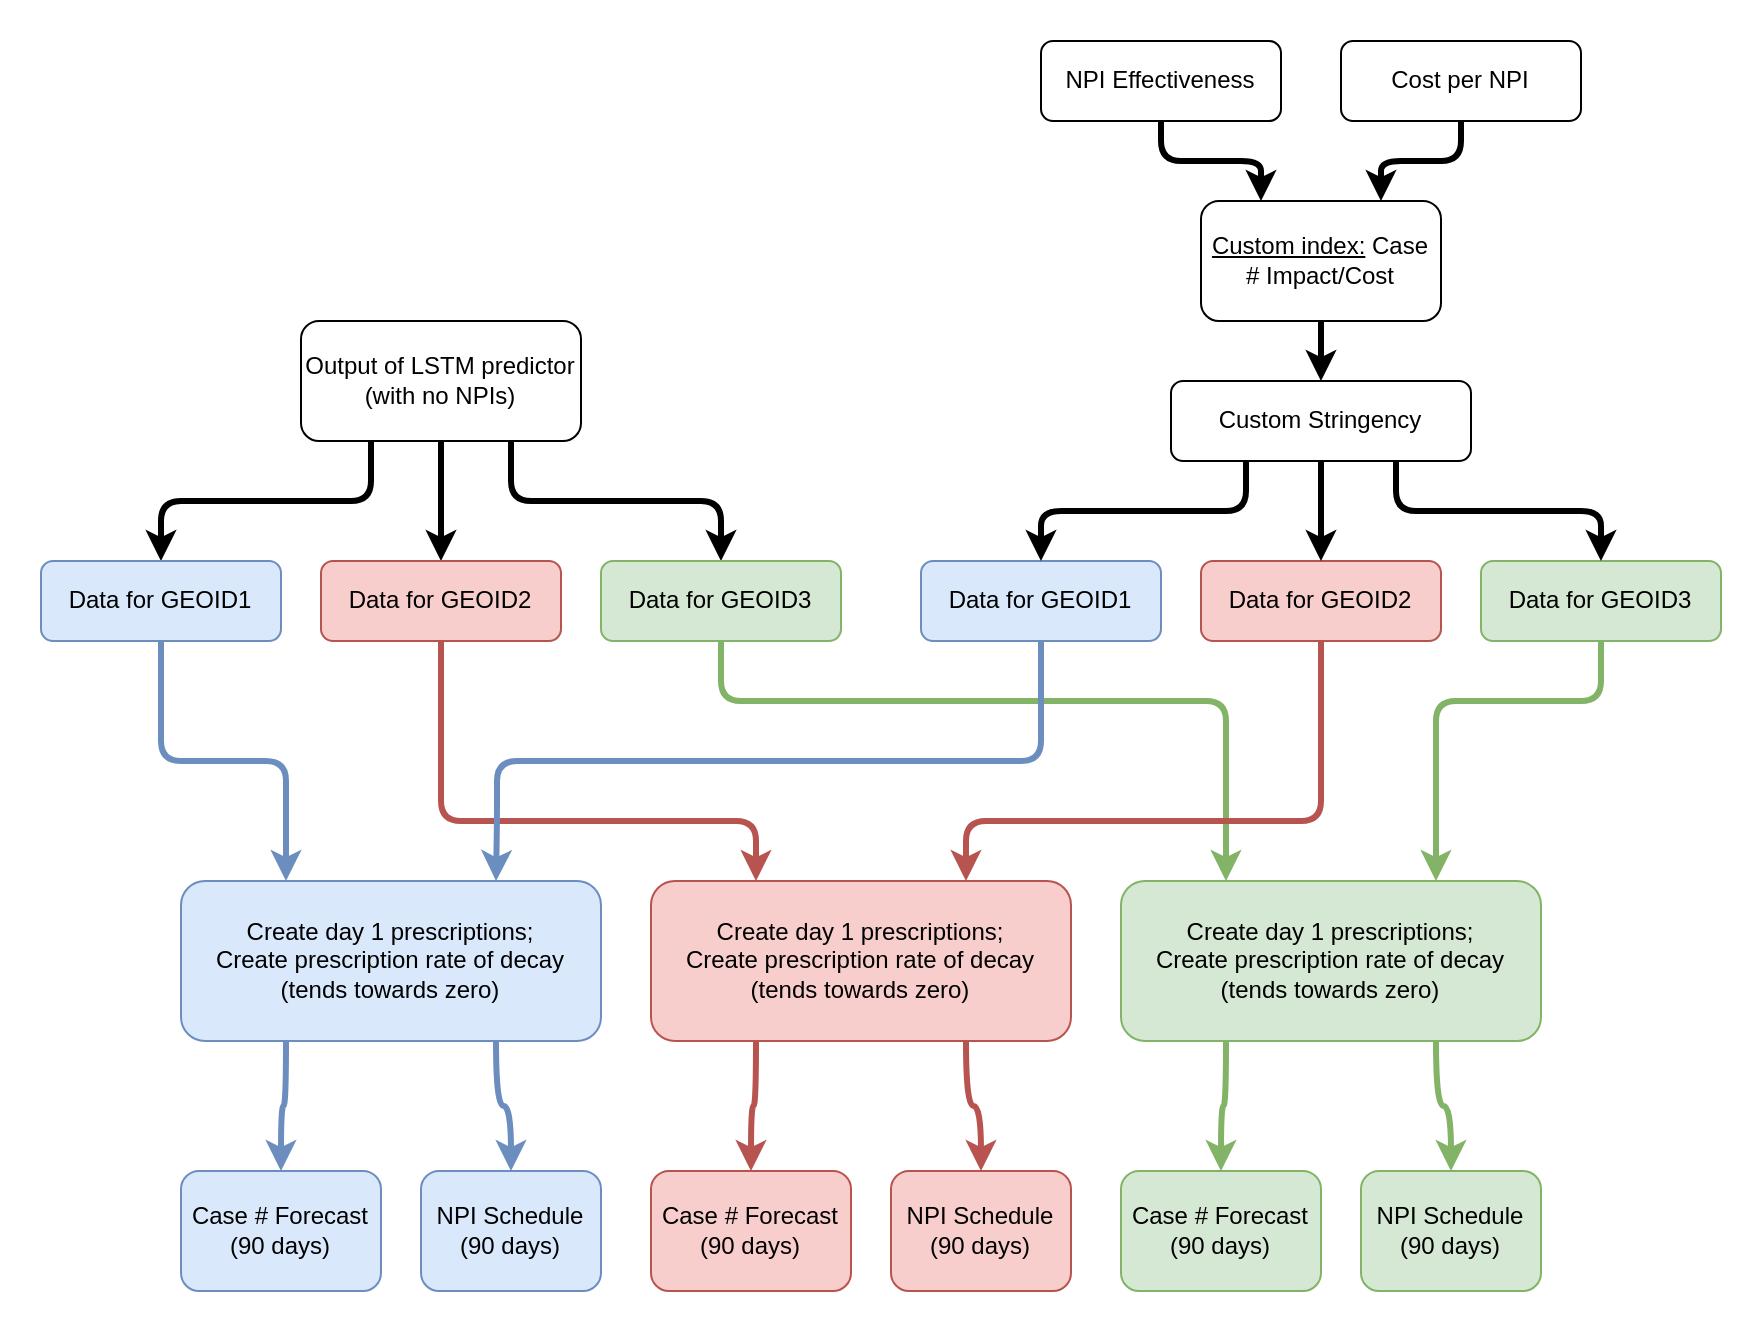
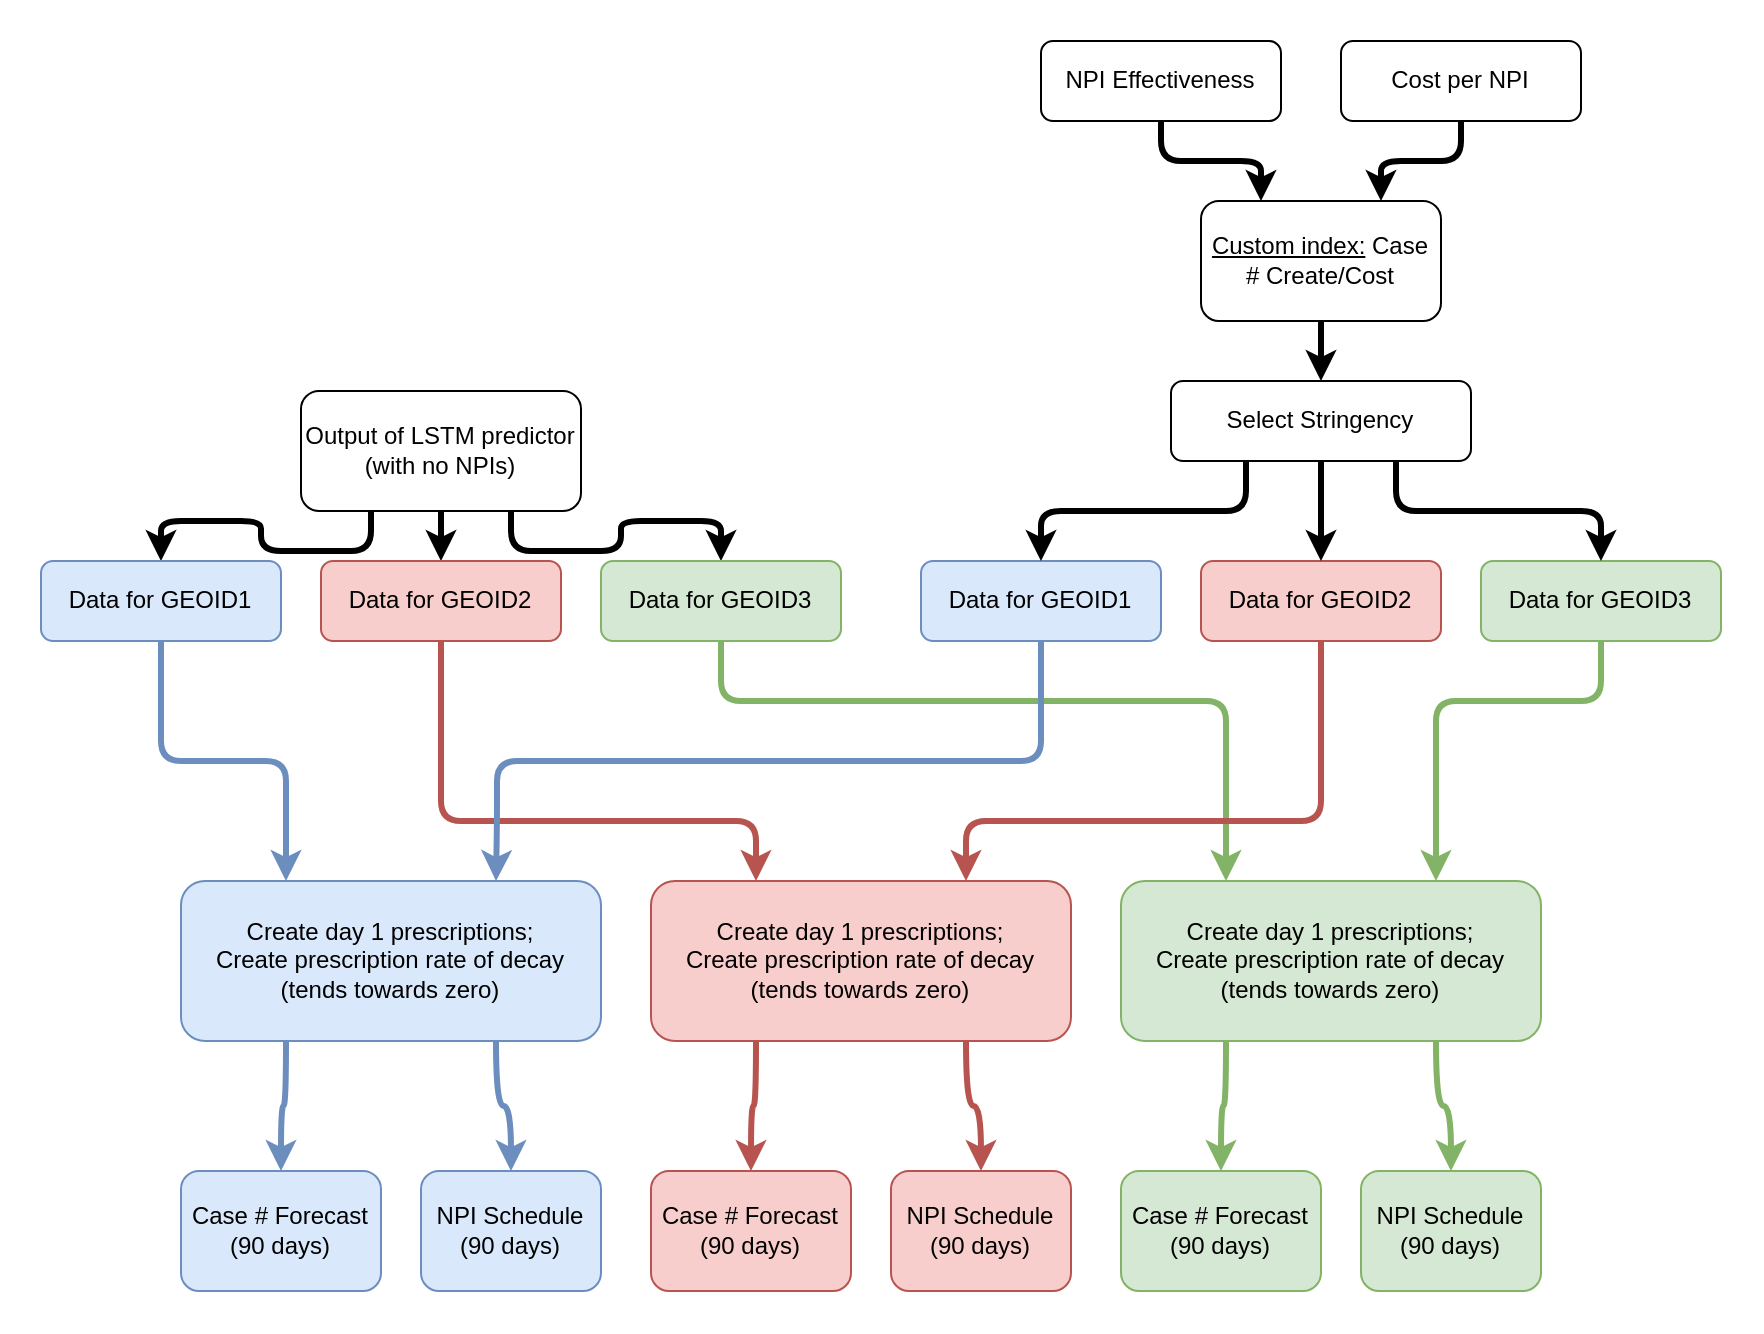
(1321, 261) -> (1321, 261)
(441, 381) -> (441, 451)
(1321, 421) -> (1321, 421)
